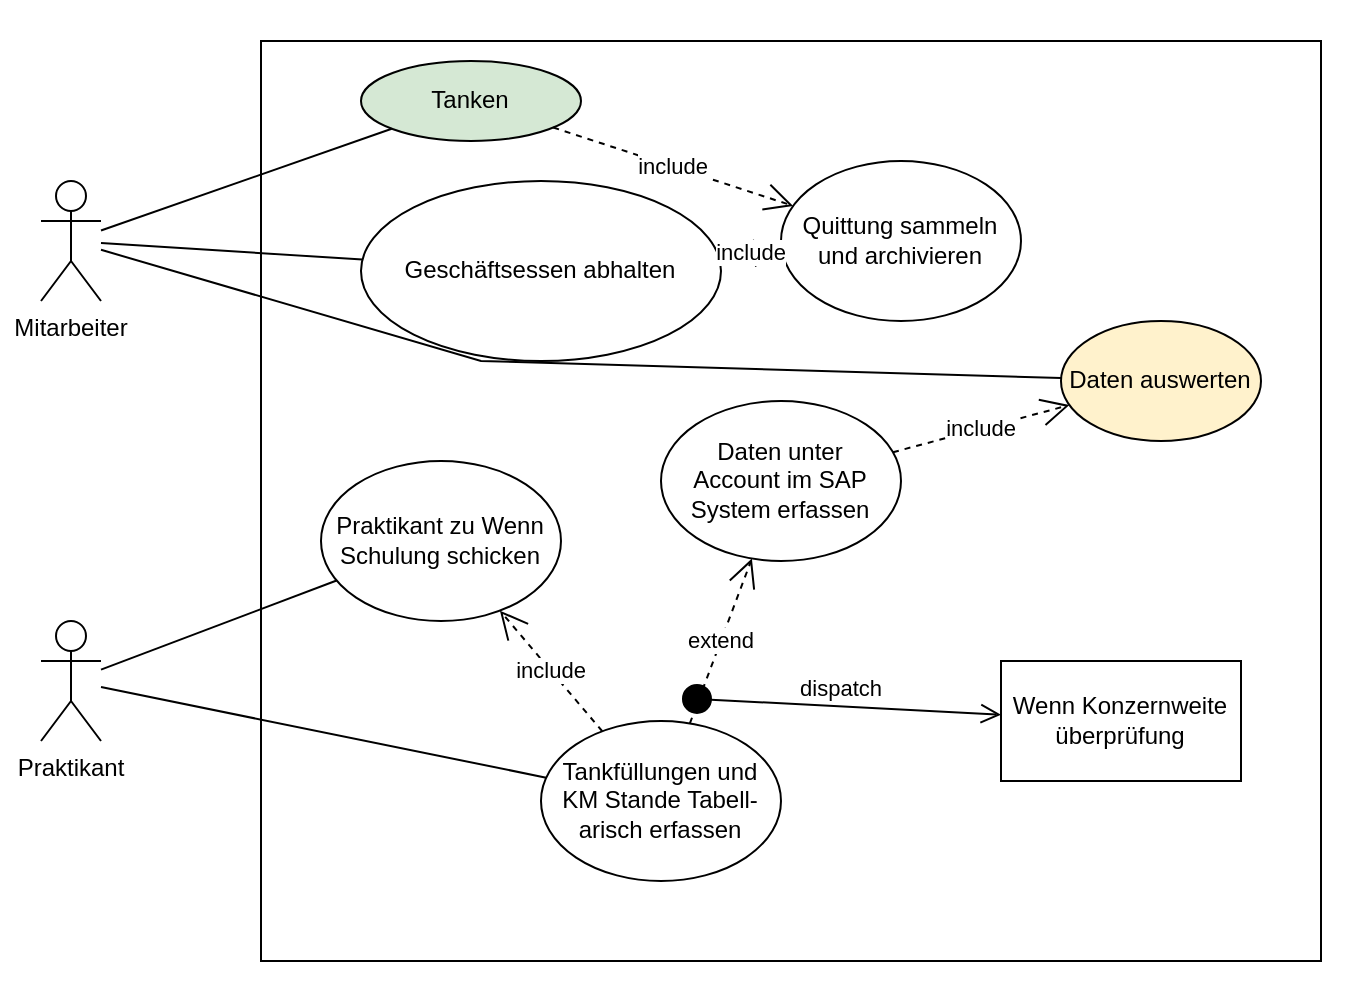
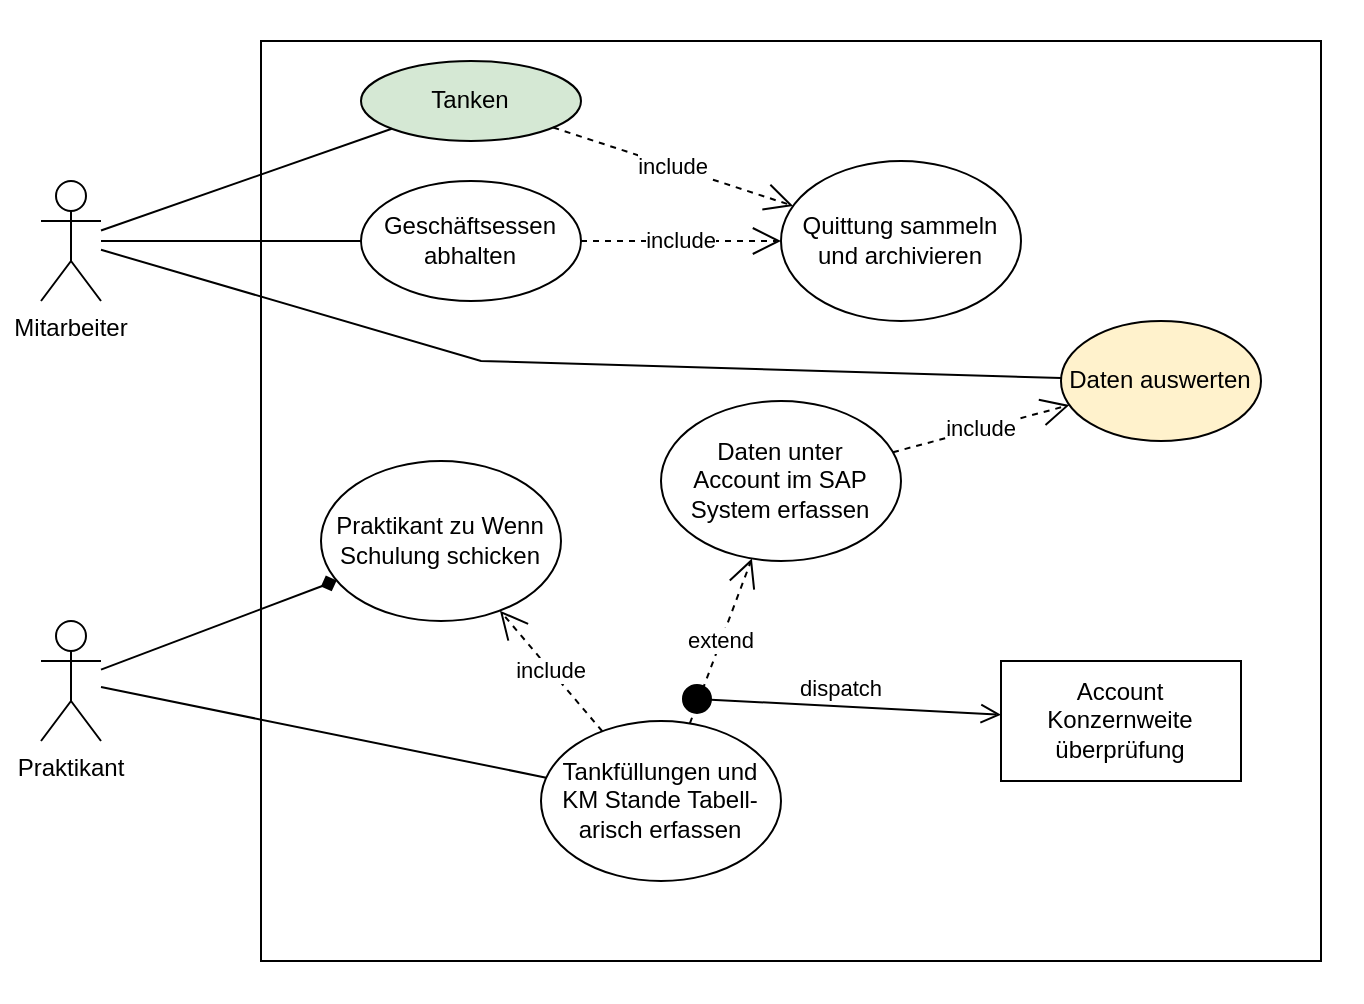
(541, 271) -> (471, 241)
(328, 584) -> (321, 586)
(1121, 721) -> (1121, 721)
